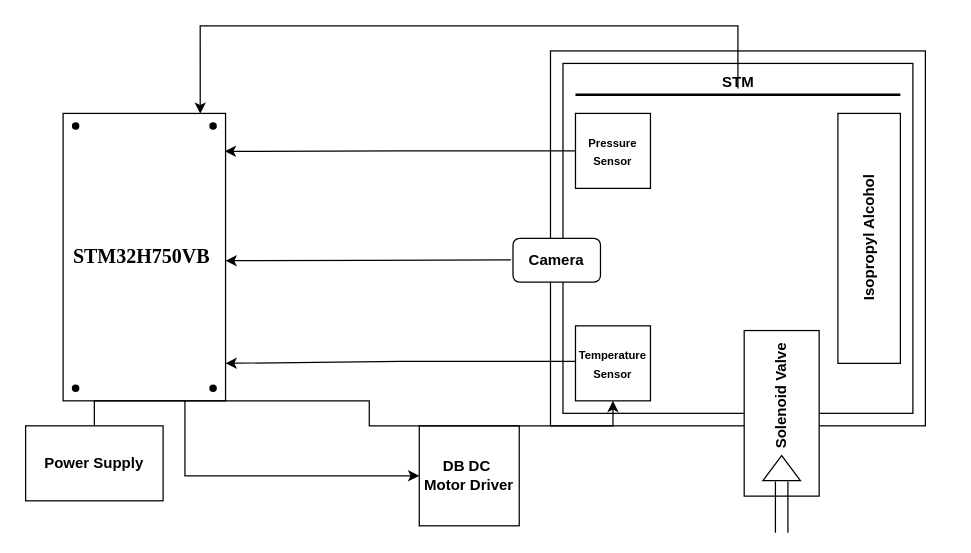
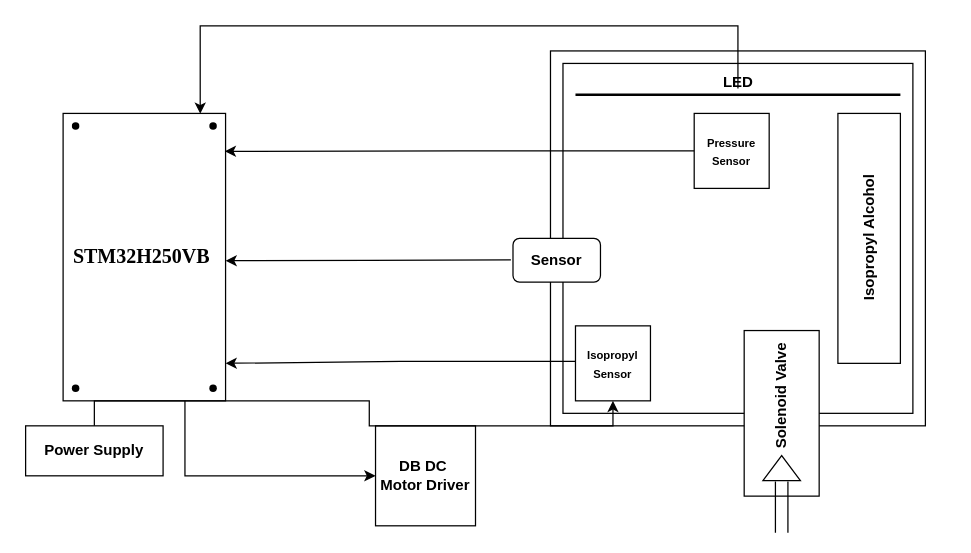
(739, 82) -> (739, 82)
(613, 151) -> (732, 151)
(144, 257) -> (144, 257)
(557, 261) -> (557, 261)
(613, 363) -> (613, 363)
(94, 463) -> (94, 451)
(469, 476) -> (426, 476)
